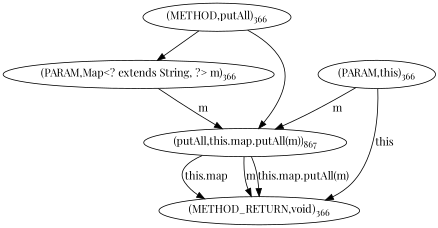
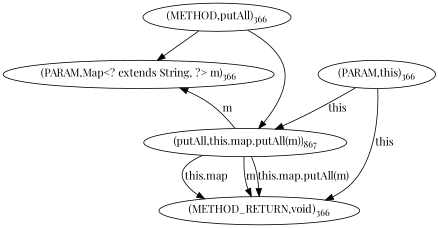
(187, 107) -> (214, 107)
(338, 108) -> (338, 108)
